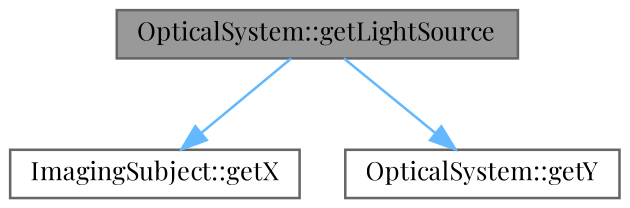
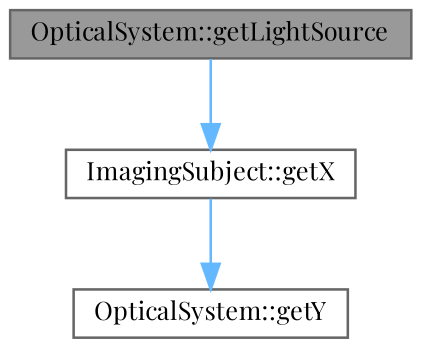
(390, 96) -> (211, 231)
